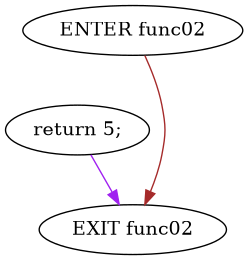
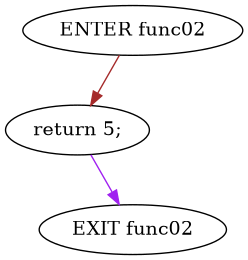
(165, 123) -> (109, 74)
